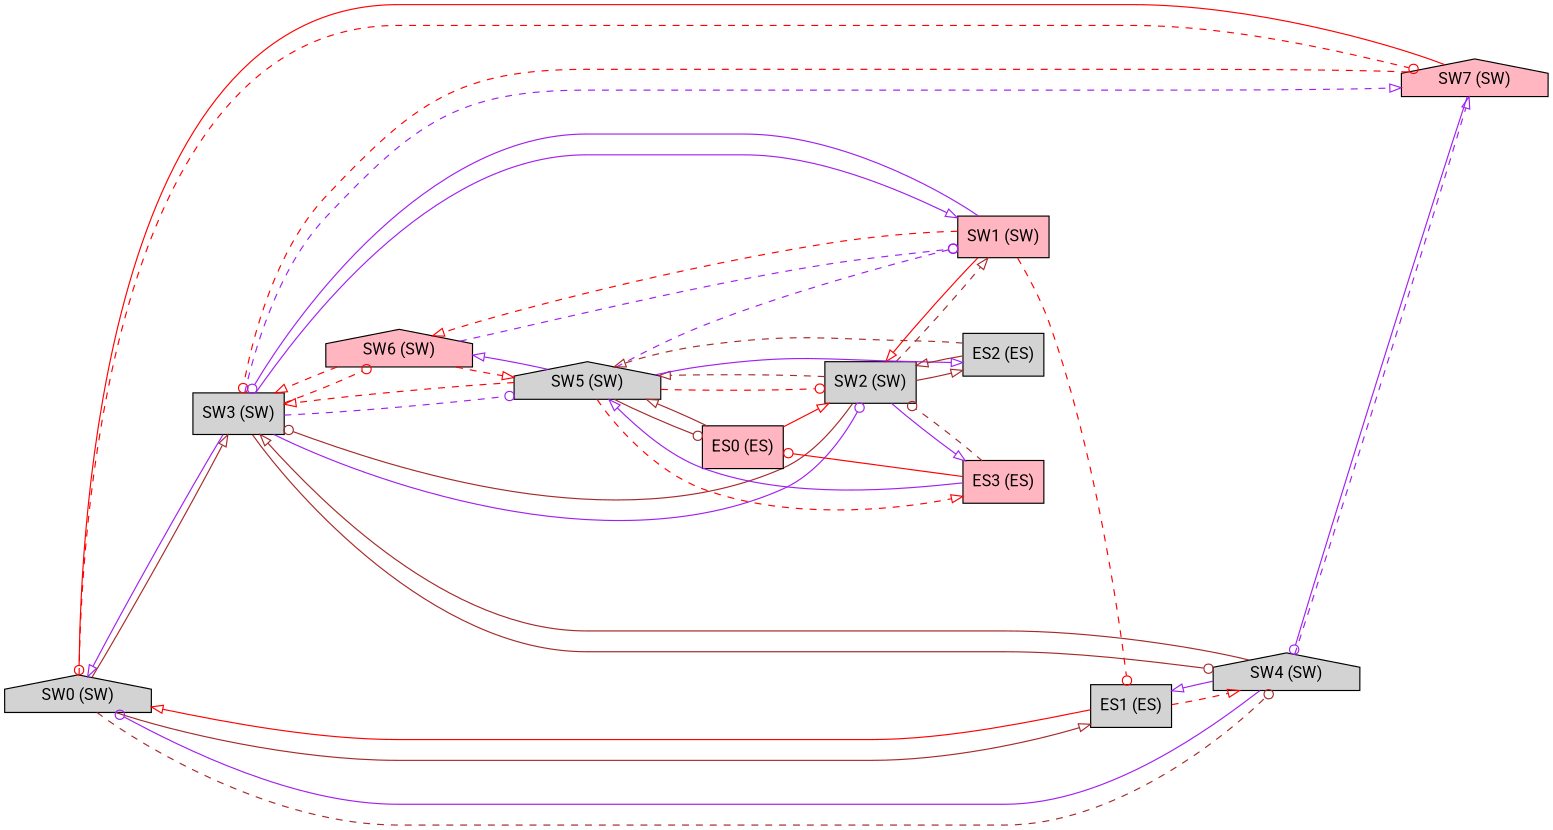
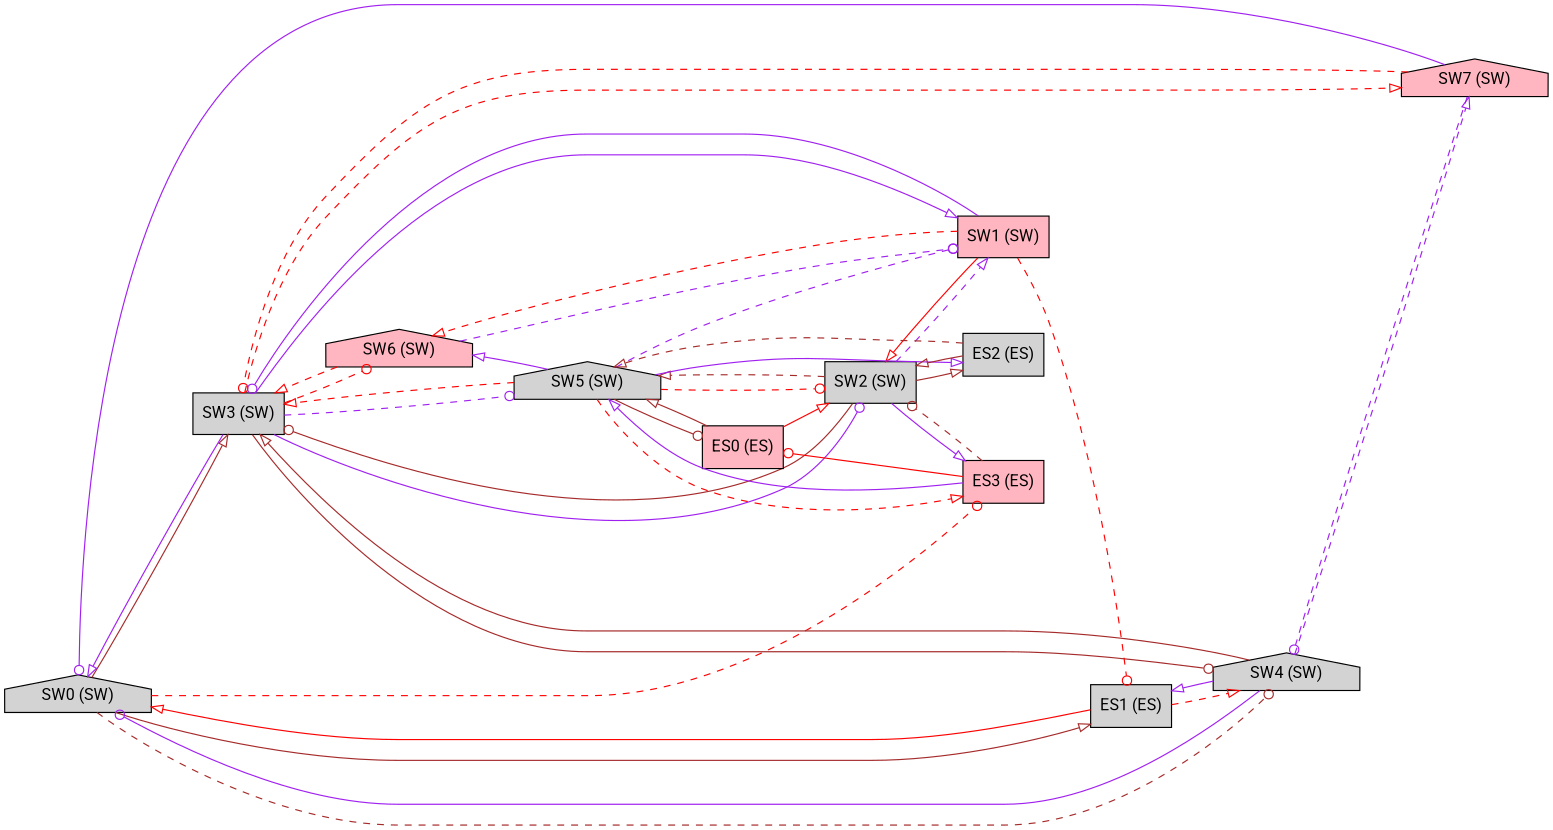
(524, 5) -> (524, 5)
(510, 25) -> (588, 696)
(739, 90) -> (739, 90)
(939, 315) -> (939, 315)
(1380, 371) -> (1380, 371)
(479, 372) -> none
